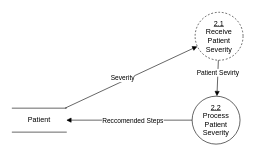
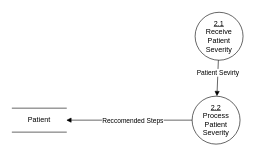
(219, 36) -> (219, 36)
(130, 78) -> none
